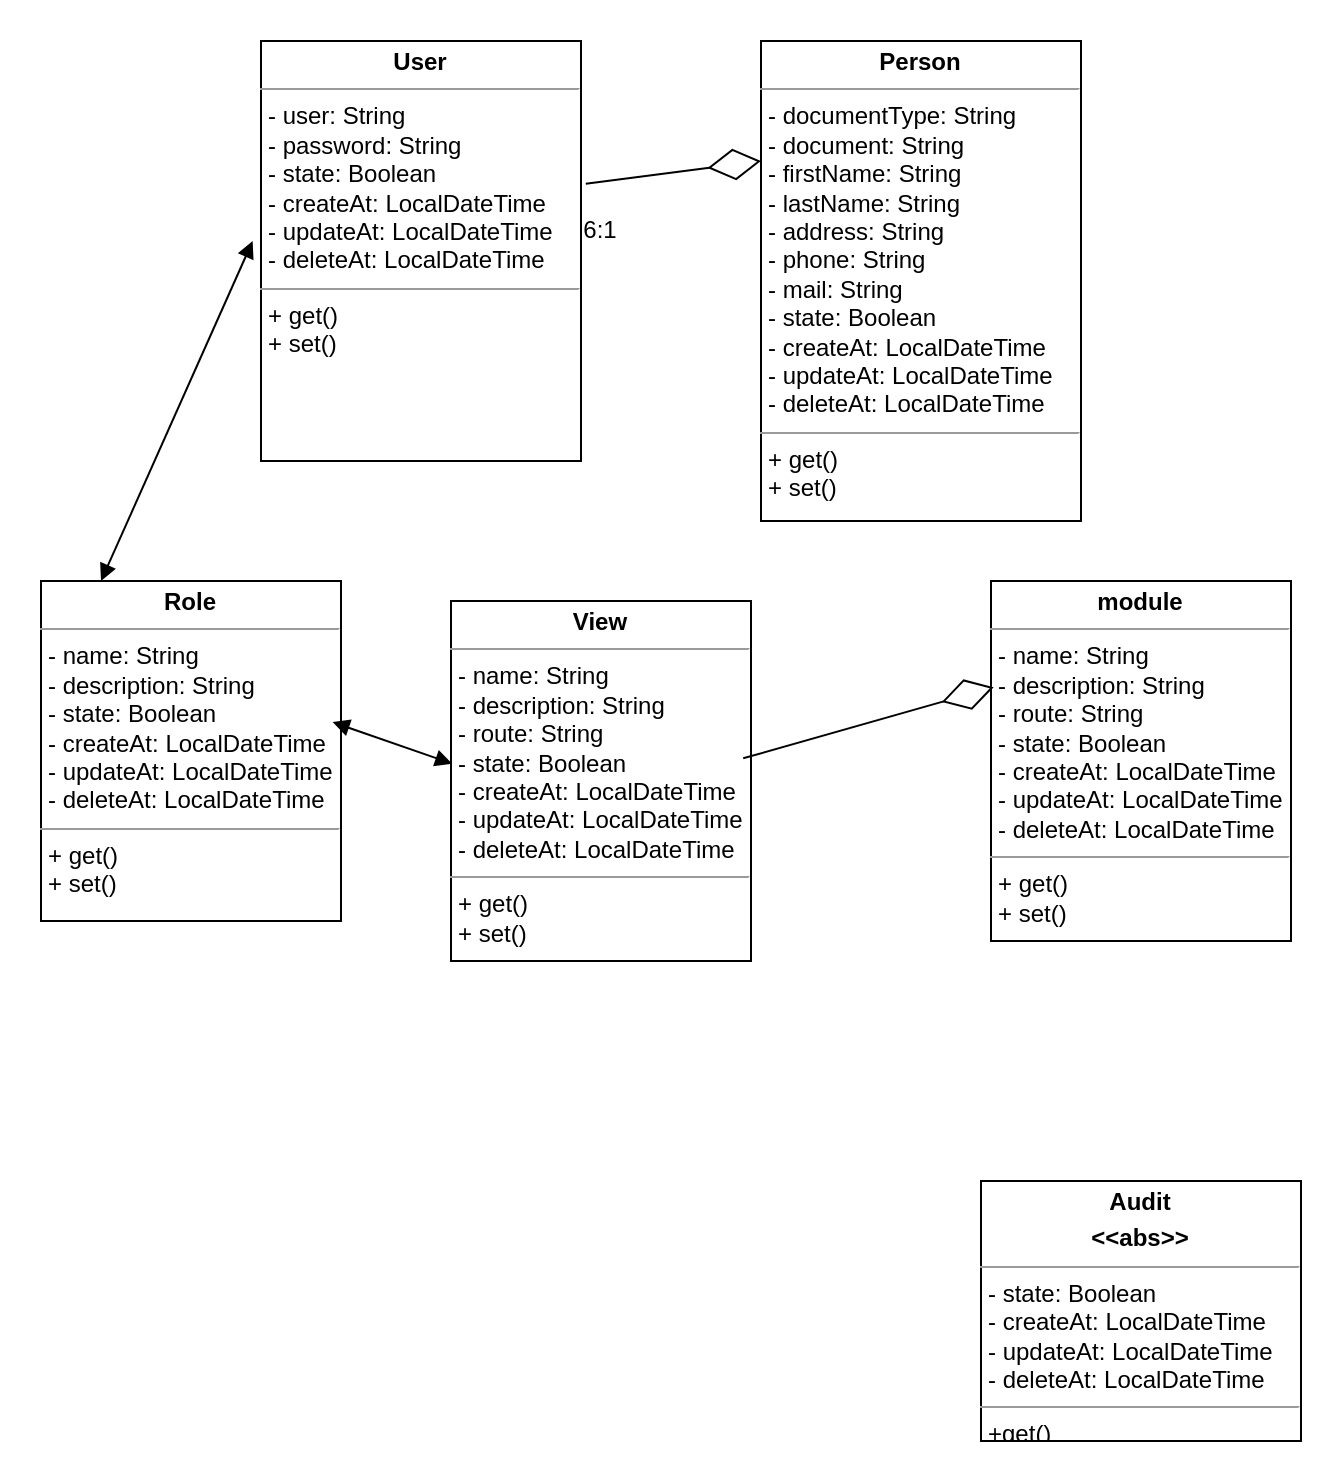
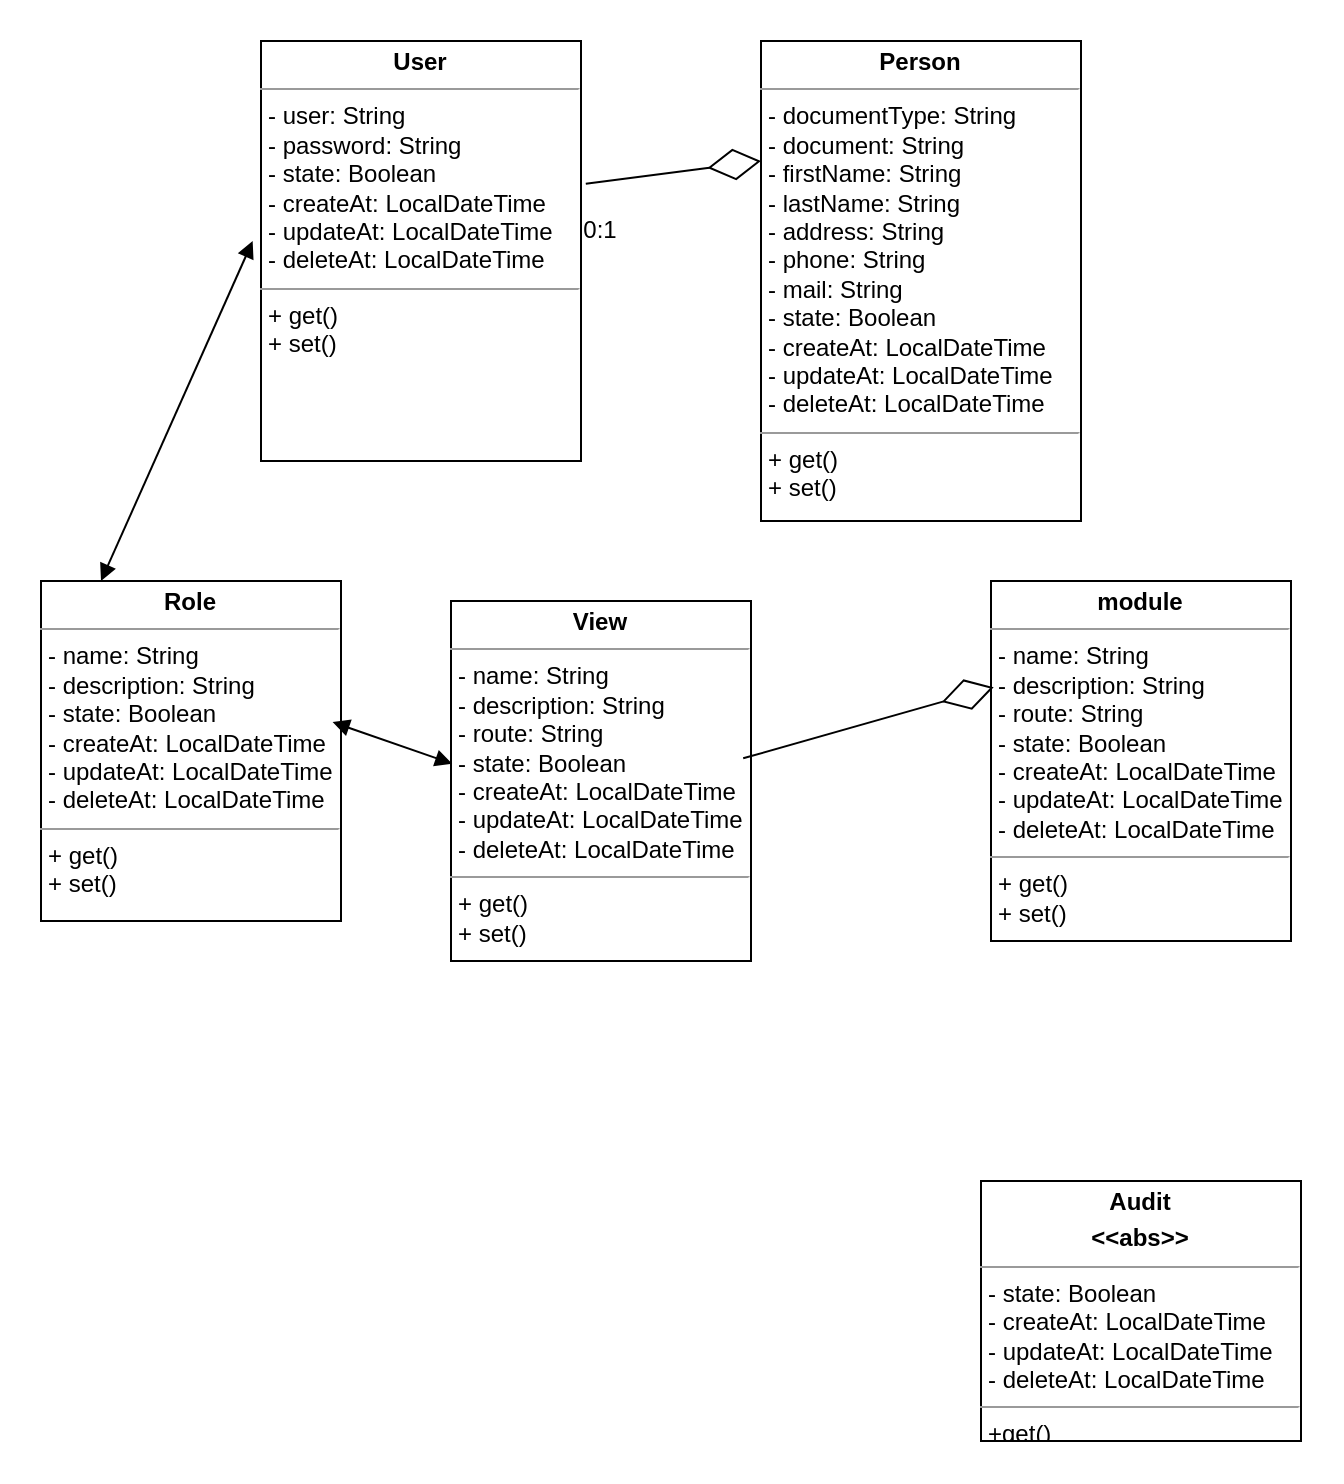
(601, 231) -> (601, 231)
